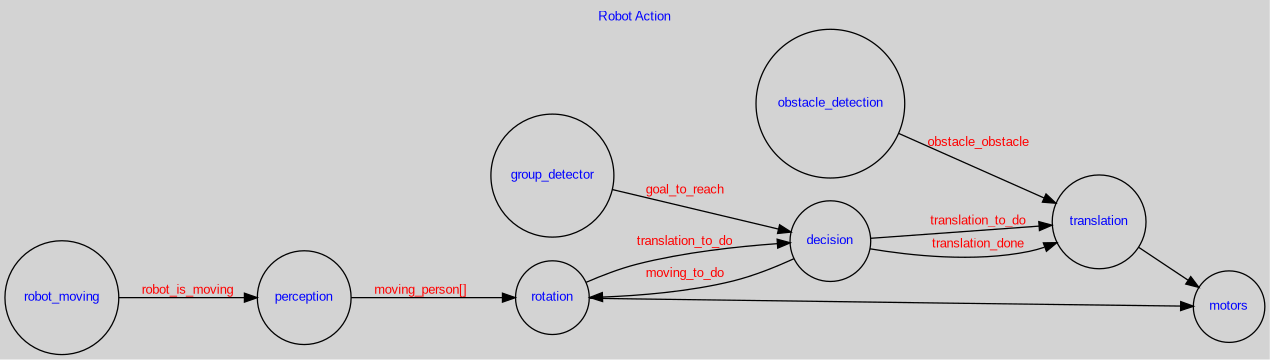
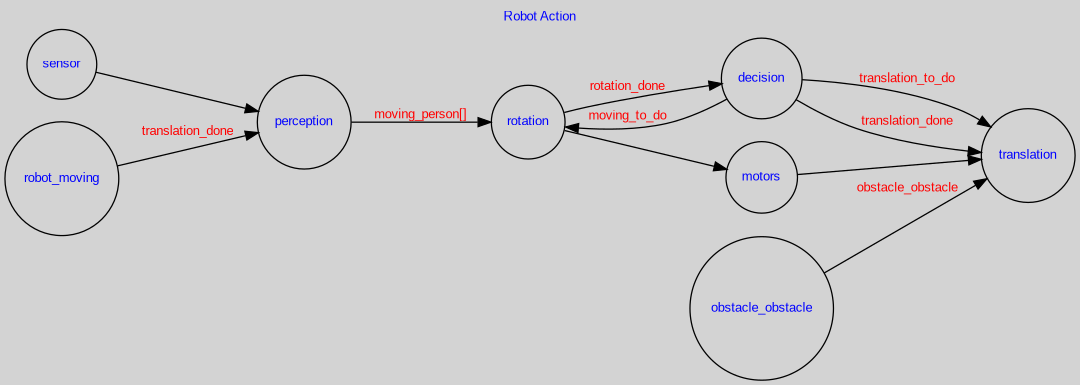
none -> (62, 64)
(830, 104) -> (762, 308)
(552, 176) -> none
(685, 242) -> (628, 87)
(1163, 264) -> (883, 167)
(188, 291) -> (188, 132)
